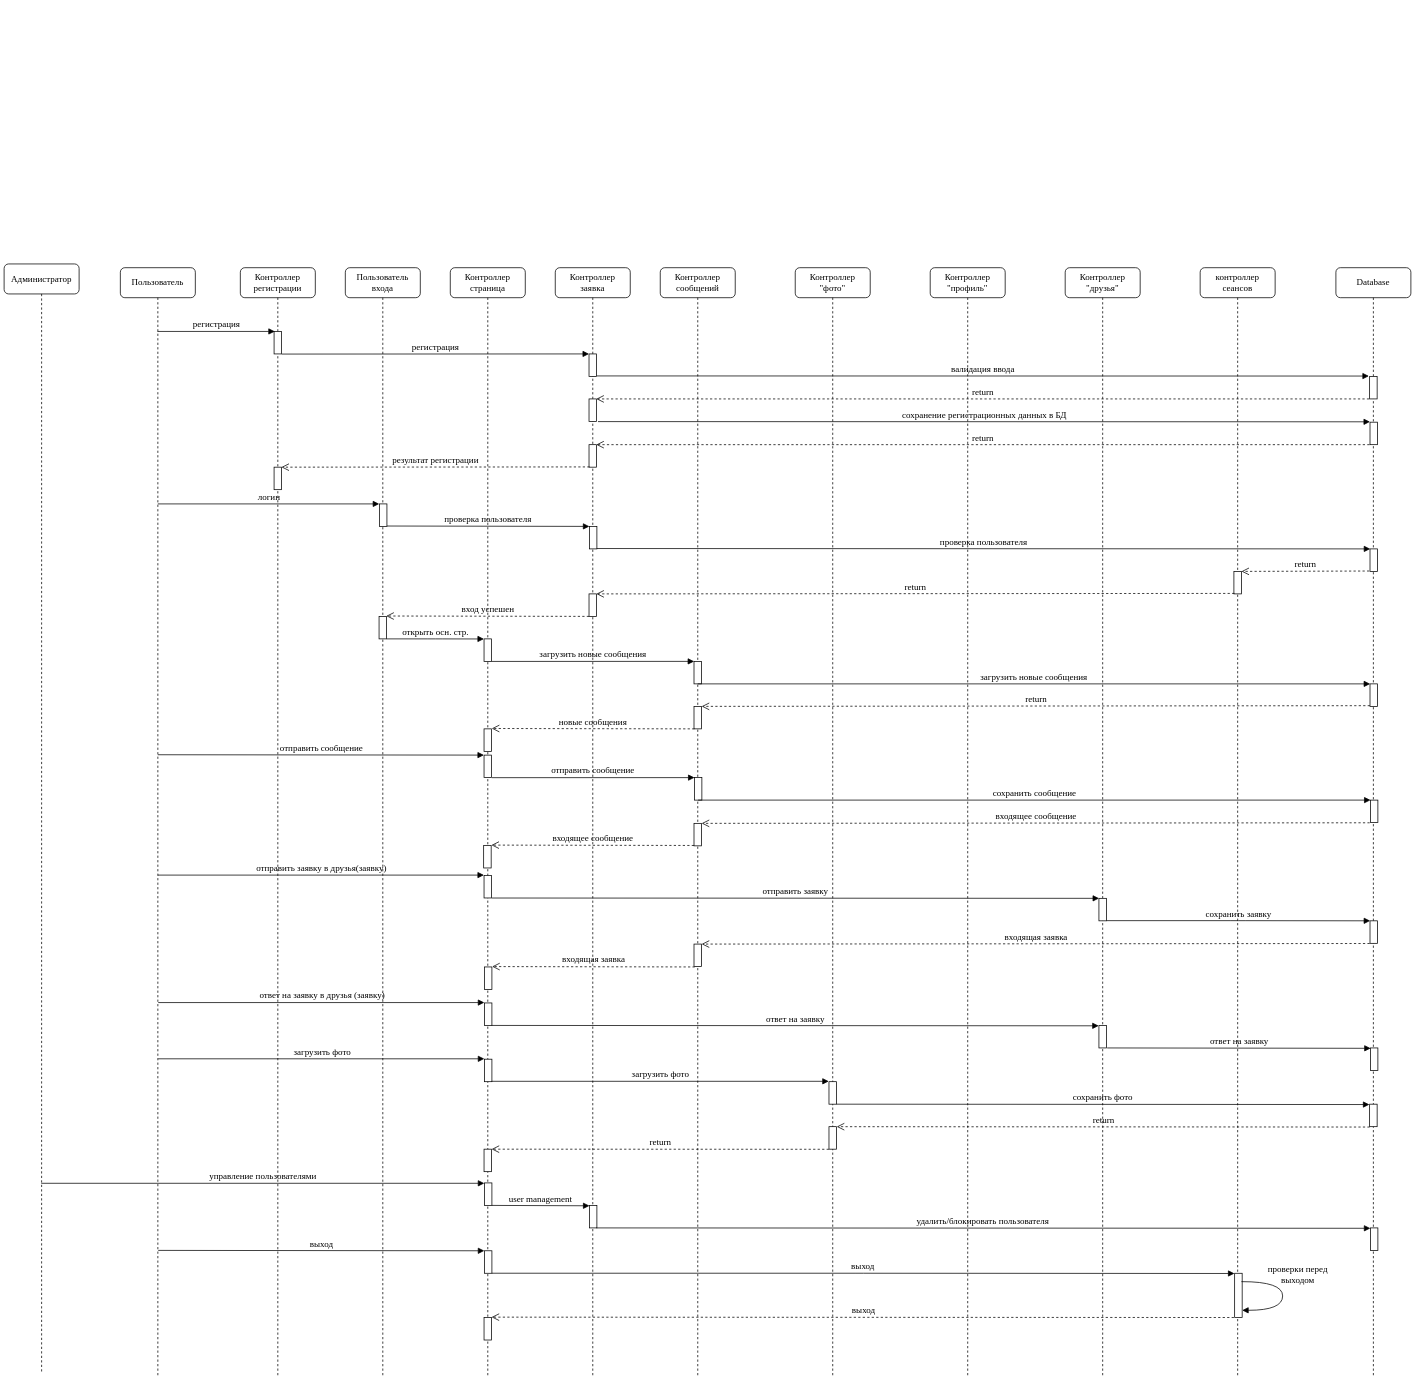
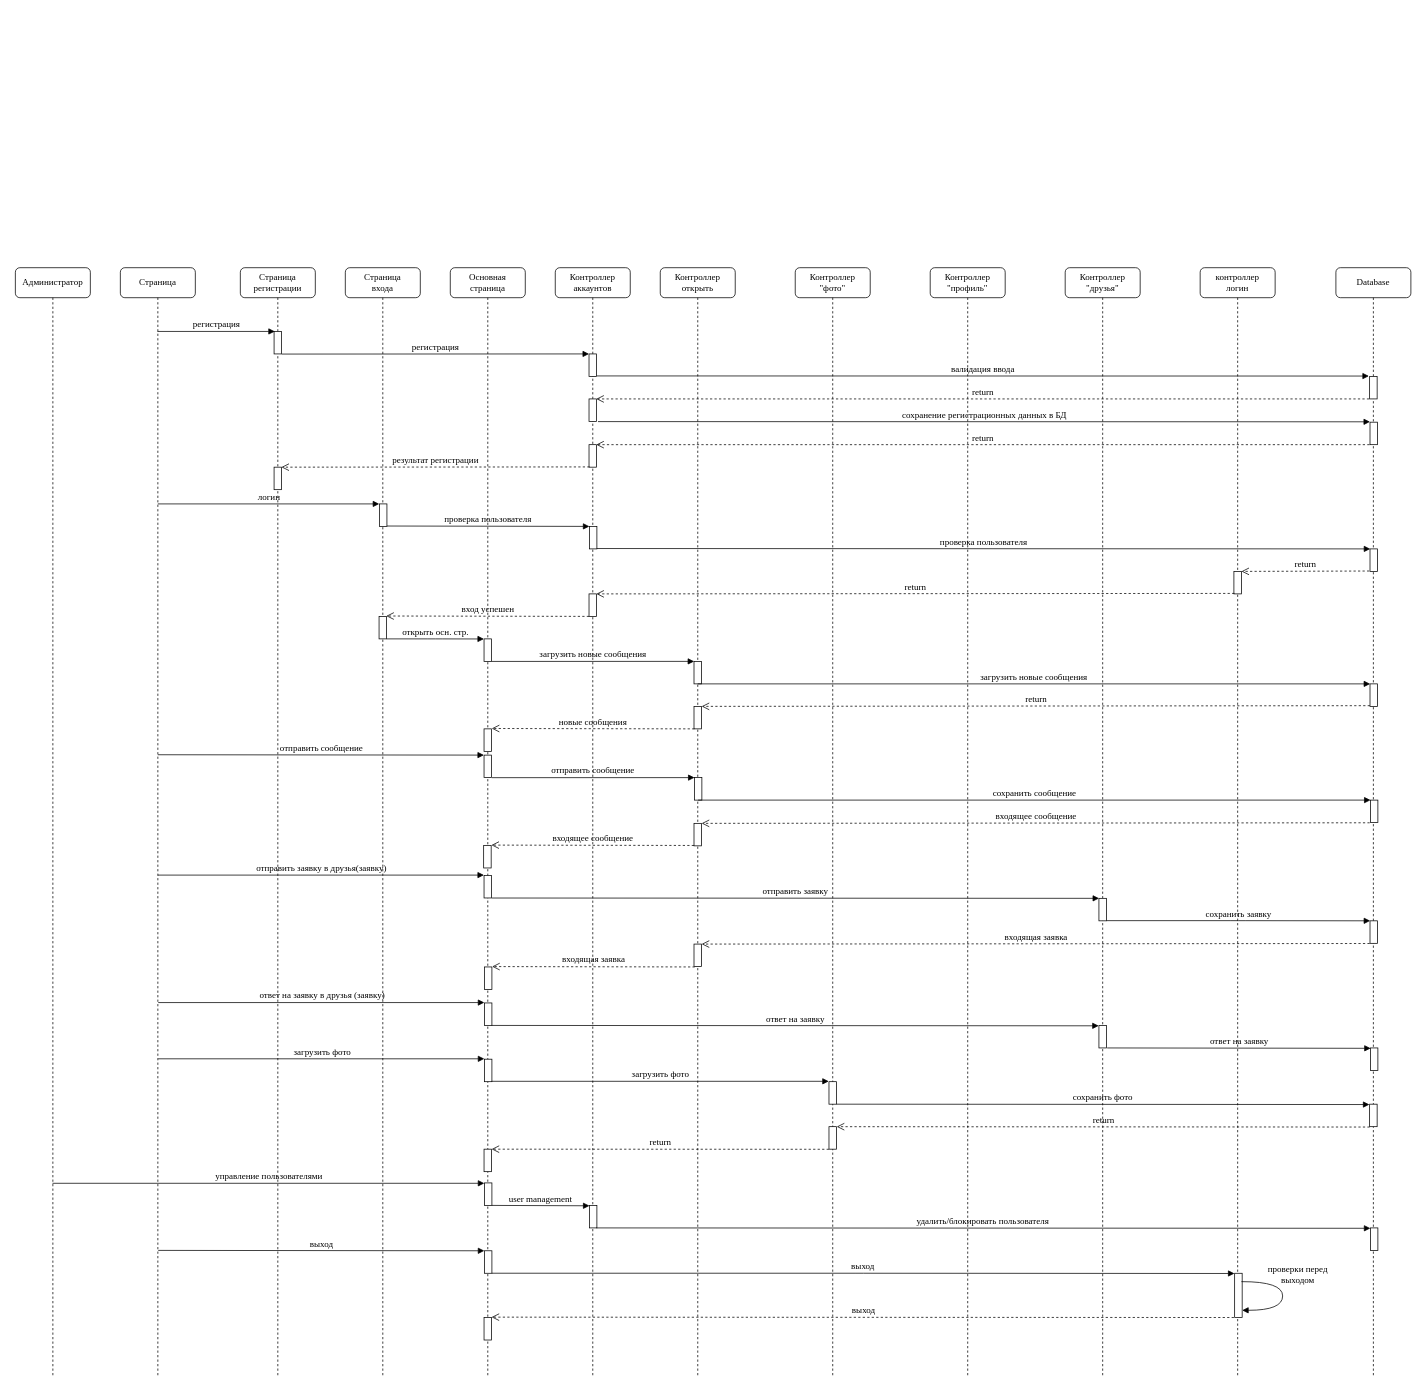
(158, 282) -> (158, 282)
(278, 282) -> (278, 282)
(383, 282) -> (383, 282)
(488, 282) -> (488, 282)
(593, 282) -> (593, 282)
(698, 282) -> (698, 282)
(1238, 282) -> (1238, 282)
(42, 819) -> (53, 822)
